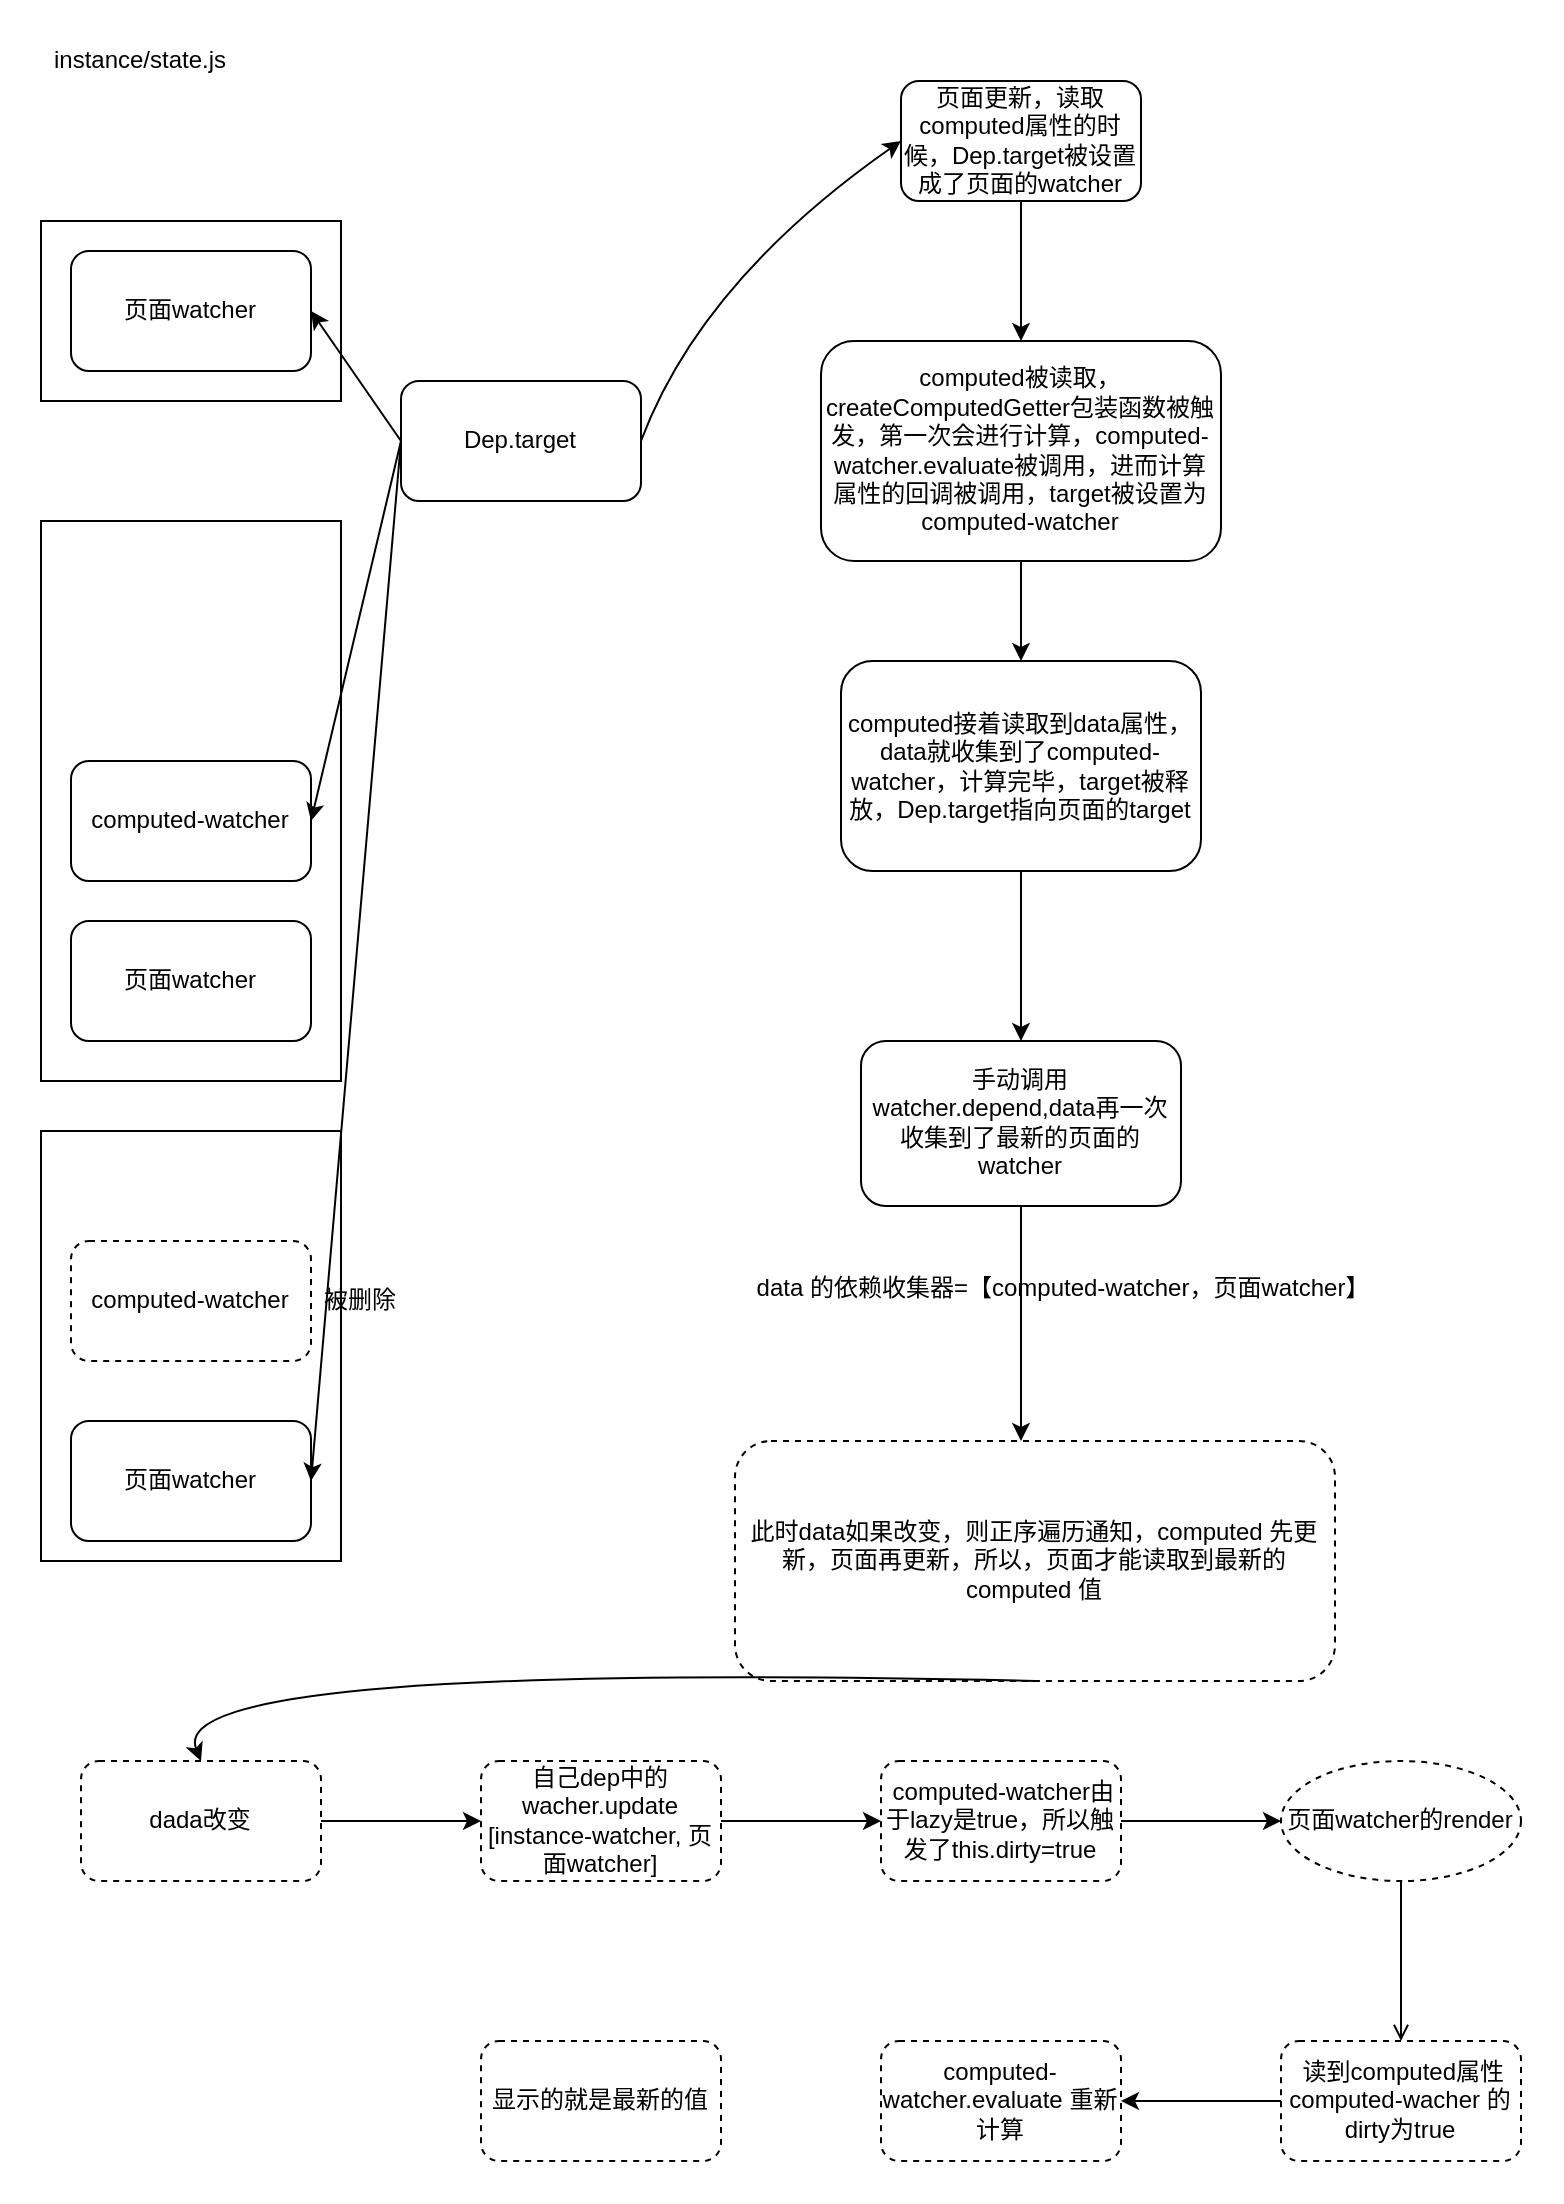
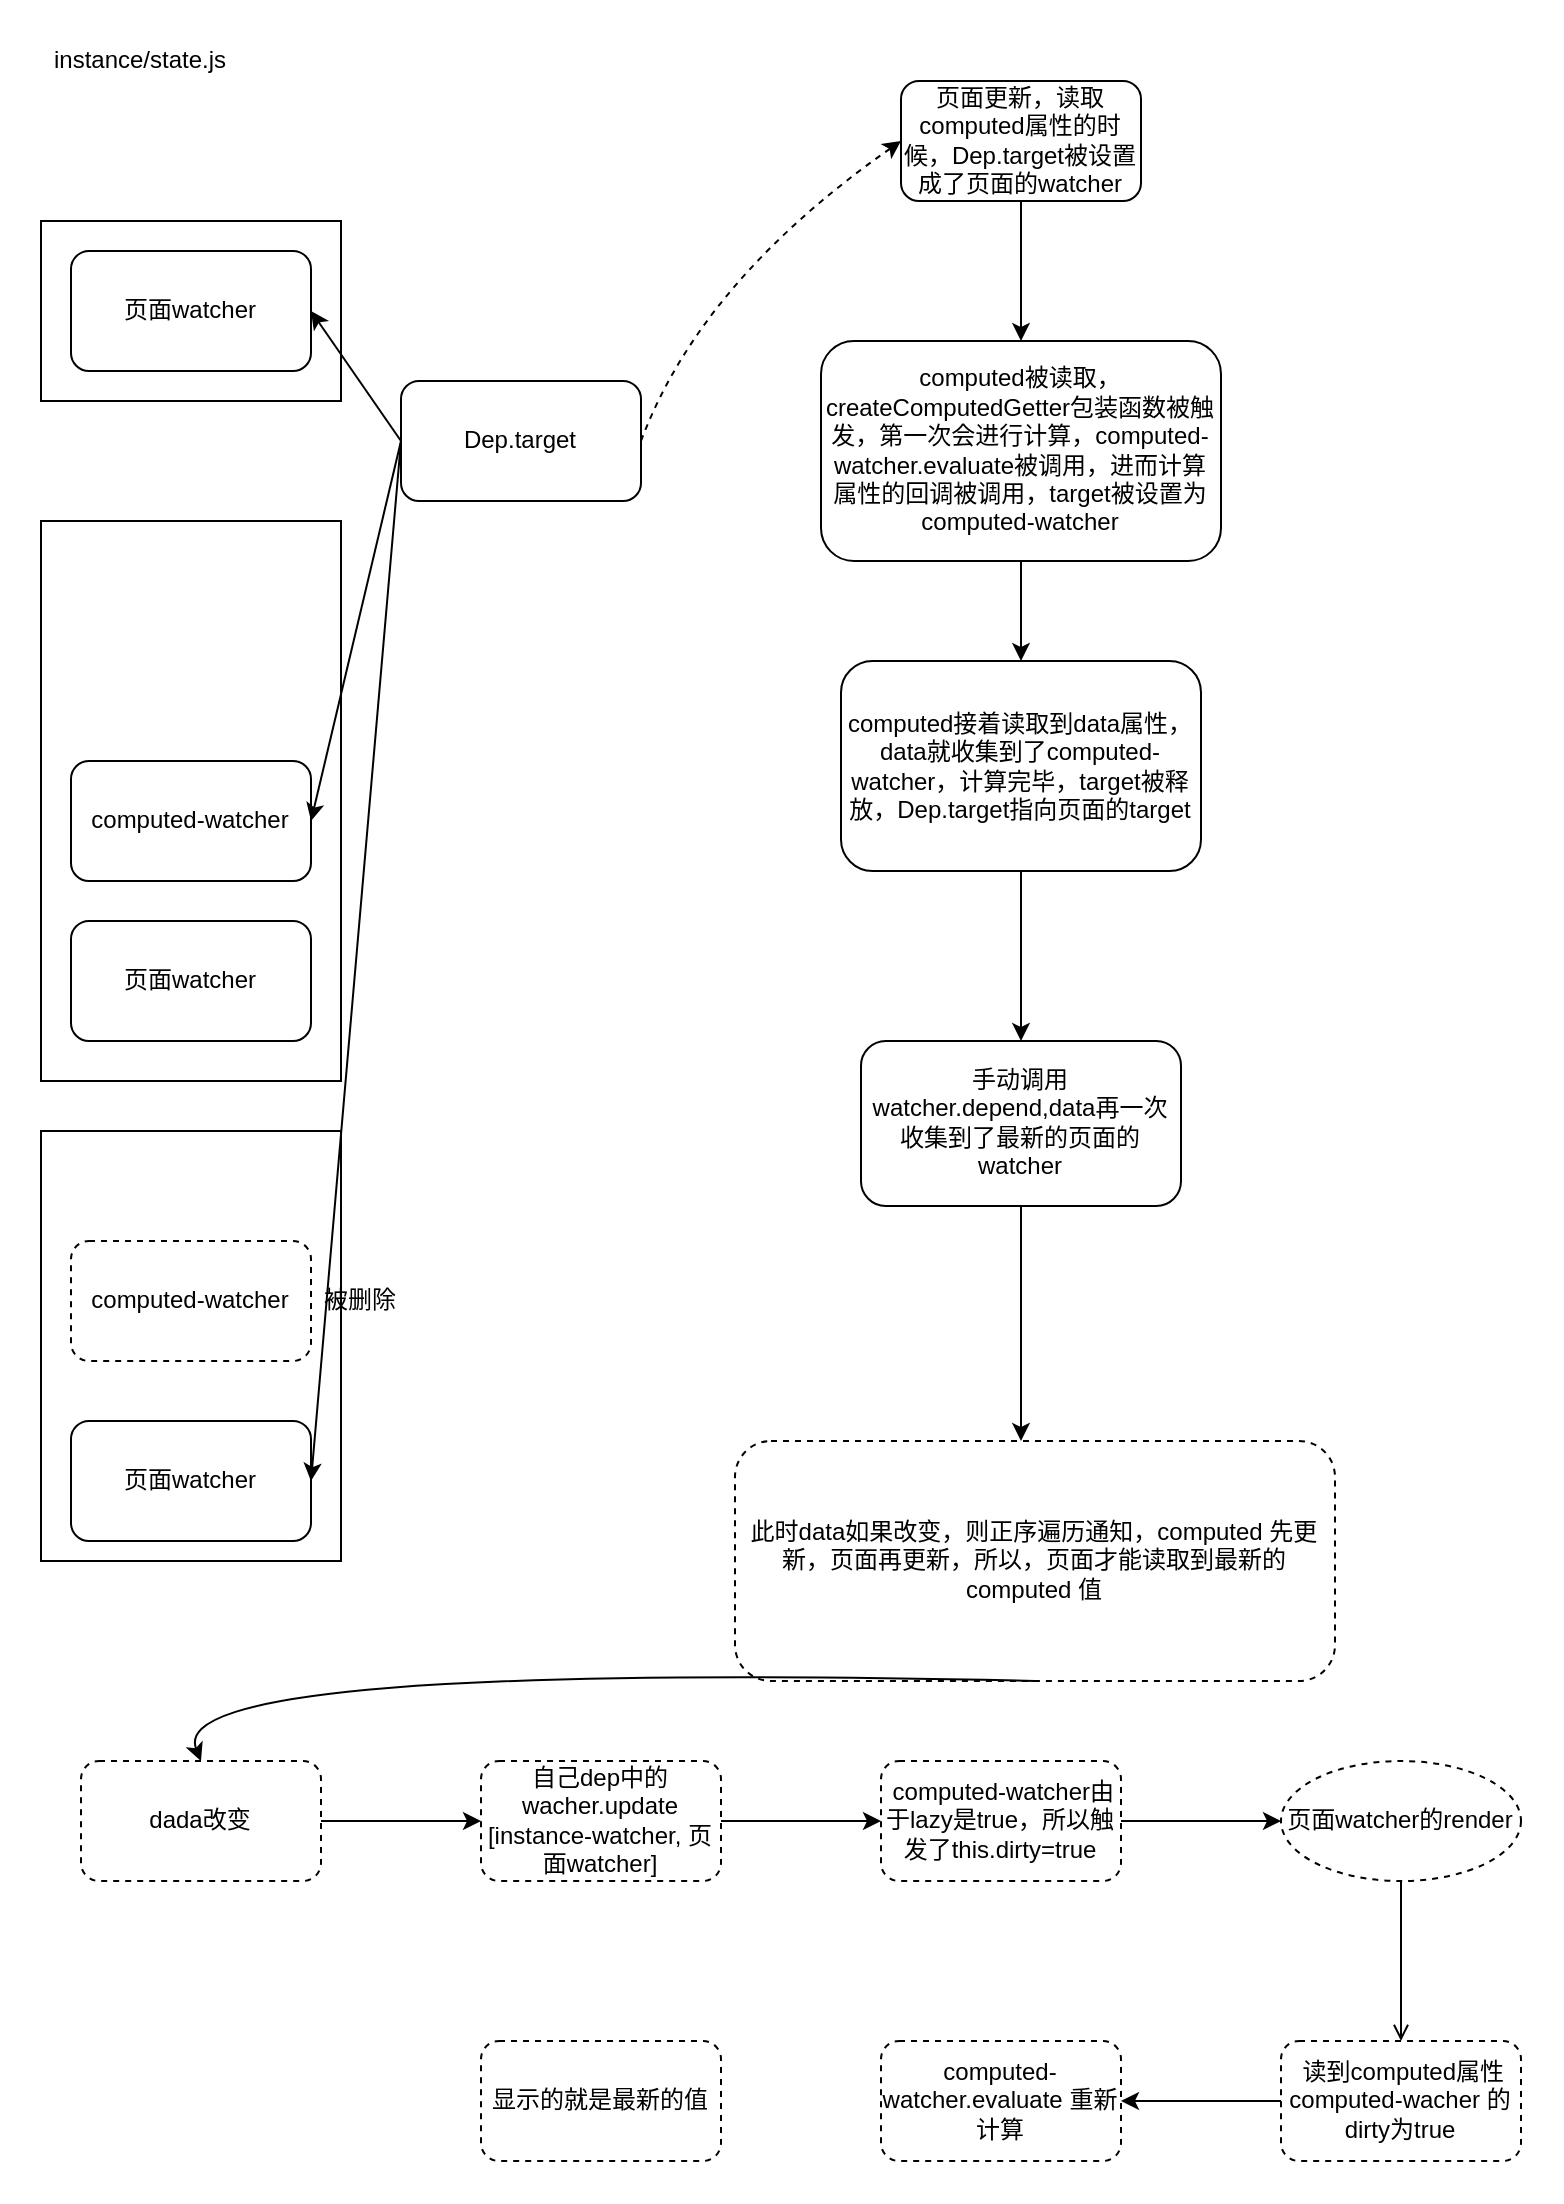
(744, 276) -> (744, 276)
(1064, 1289) -> none
